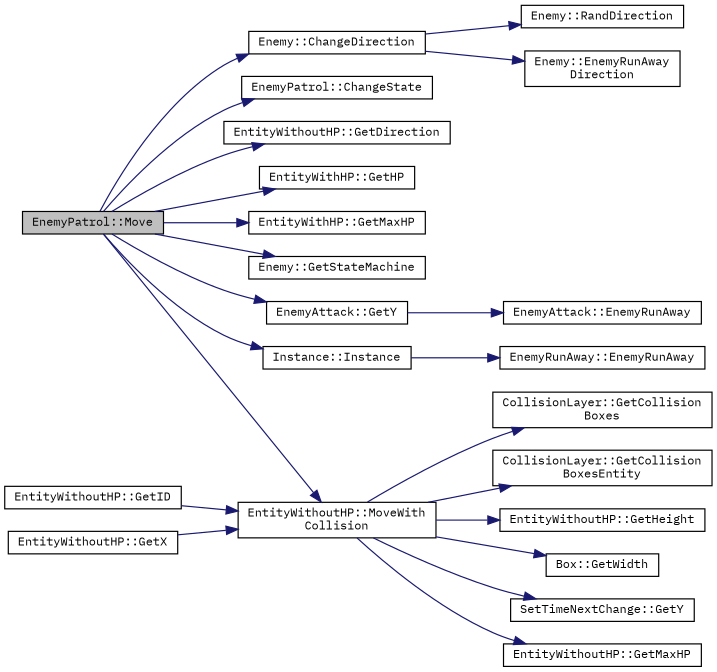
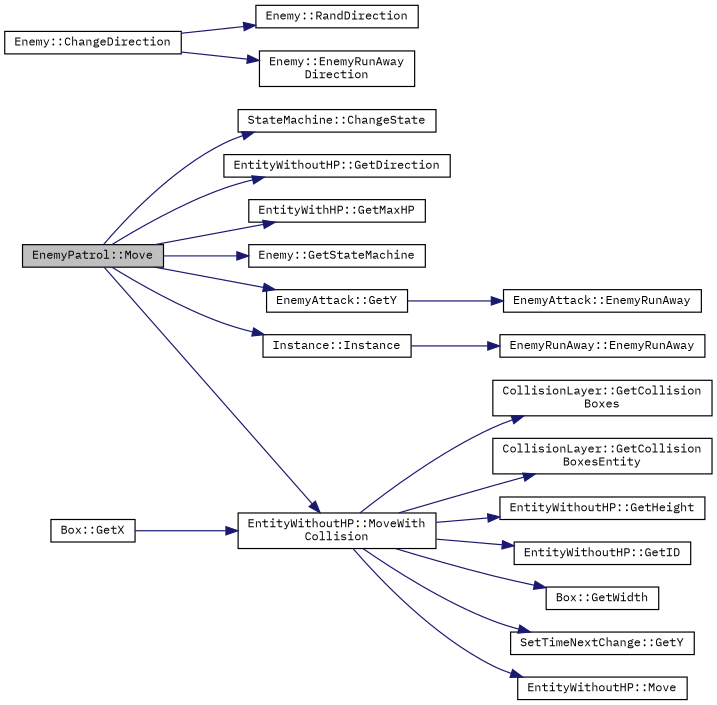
(337, 88) -> (337, 121)
(158, 125) -> none
(337, 178) -> none
(204, 508) -> (469, 542)
(93, 543) -> (93, 531)
(602, 655) -> (602, 688)
